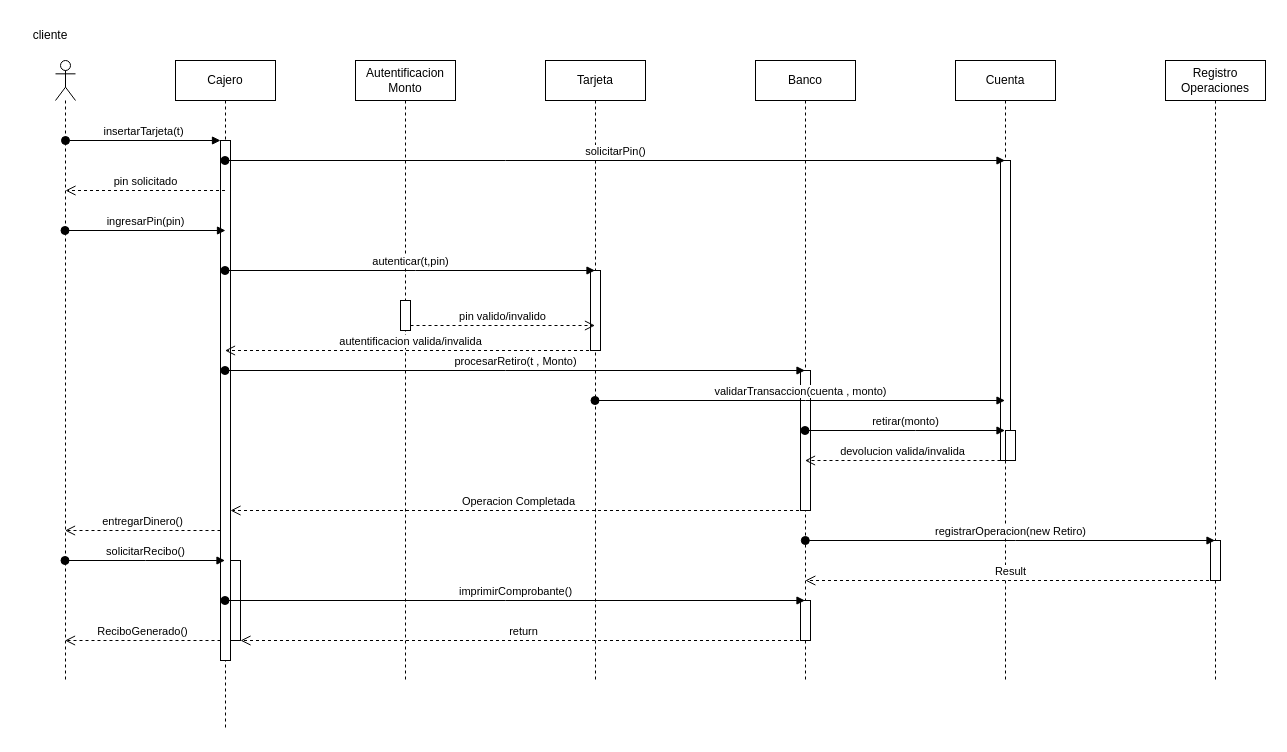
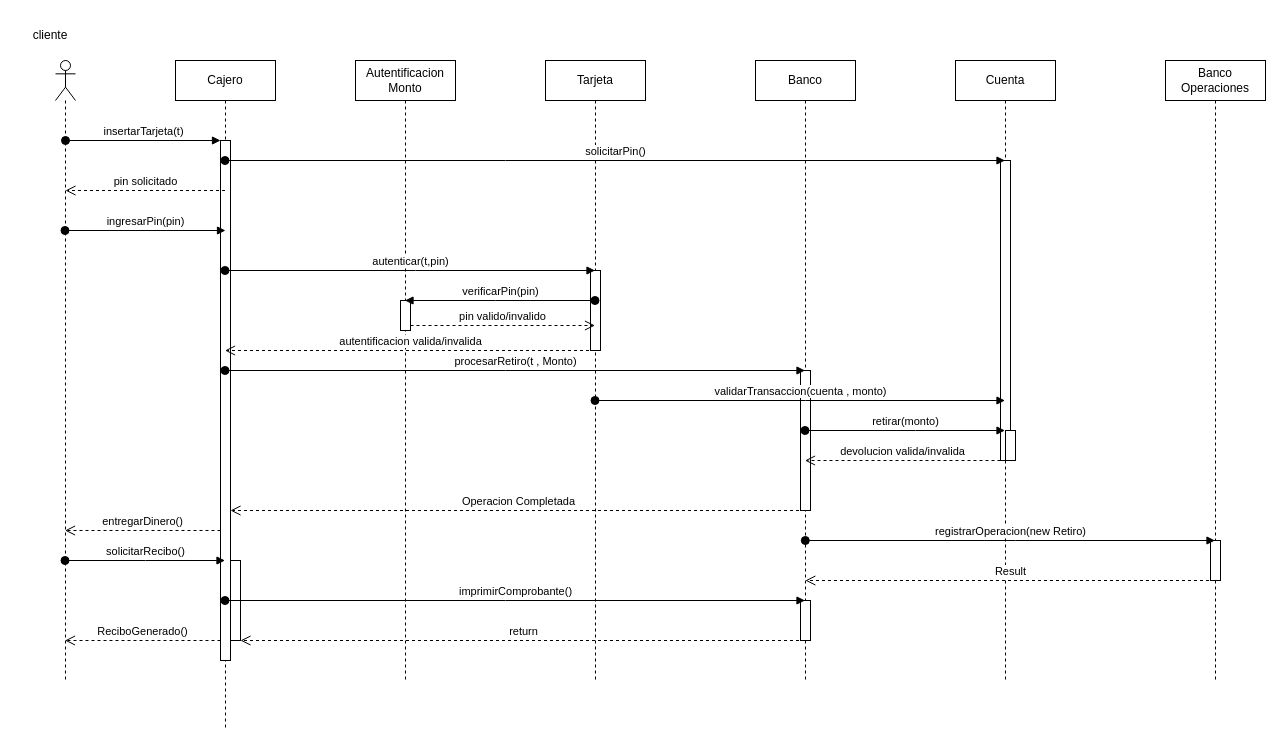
(1216, 81) -> (1216, 81)
none -> (503, 301)
